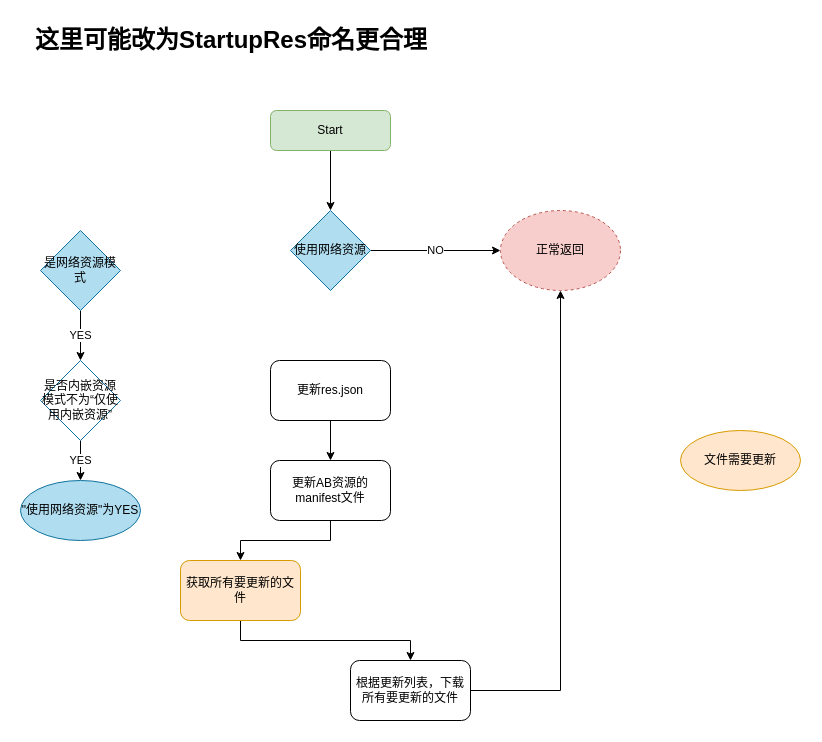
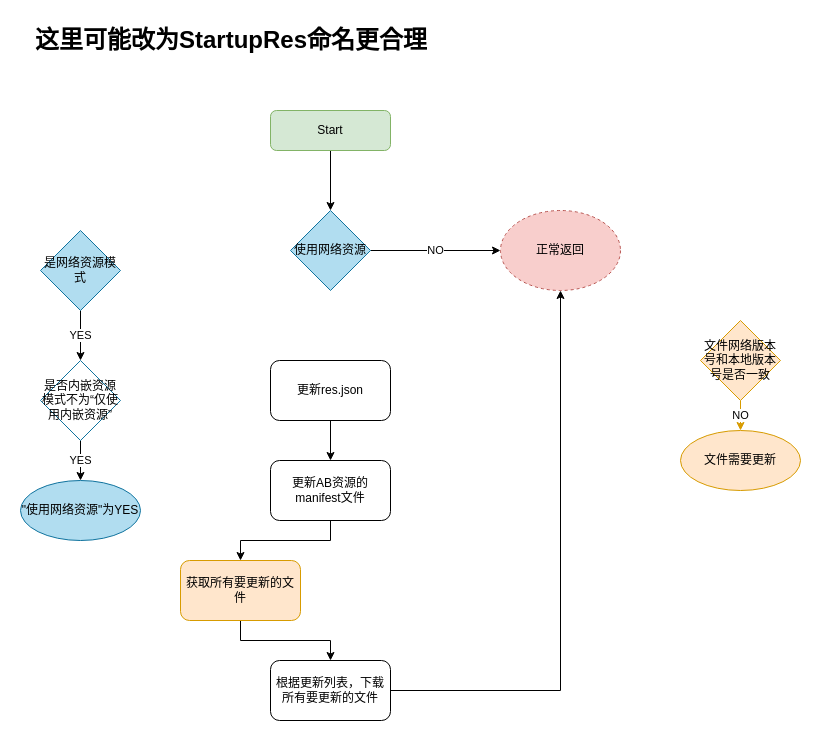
none -> (741, 361)
none -> (741, 420)
(411, 691) -> (331, 691)
